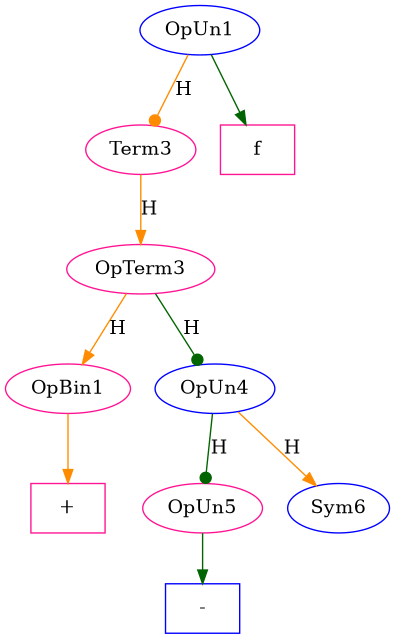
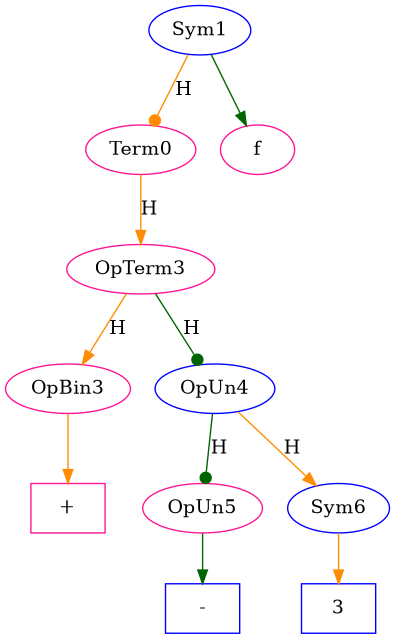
(200, 30) -> (200, 30)
(141, 150) -> (141, 150)
(258, 150) -> (258, 150)
(68, 389) -> (68, 389)
none -> (339, 609)
